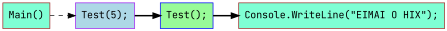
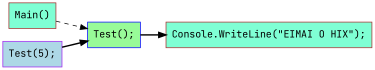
(59, 16) -> (68, 24)
